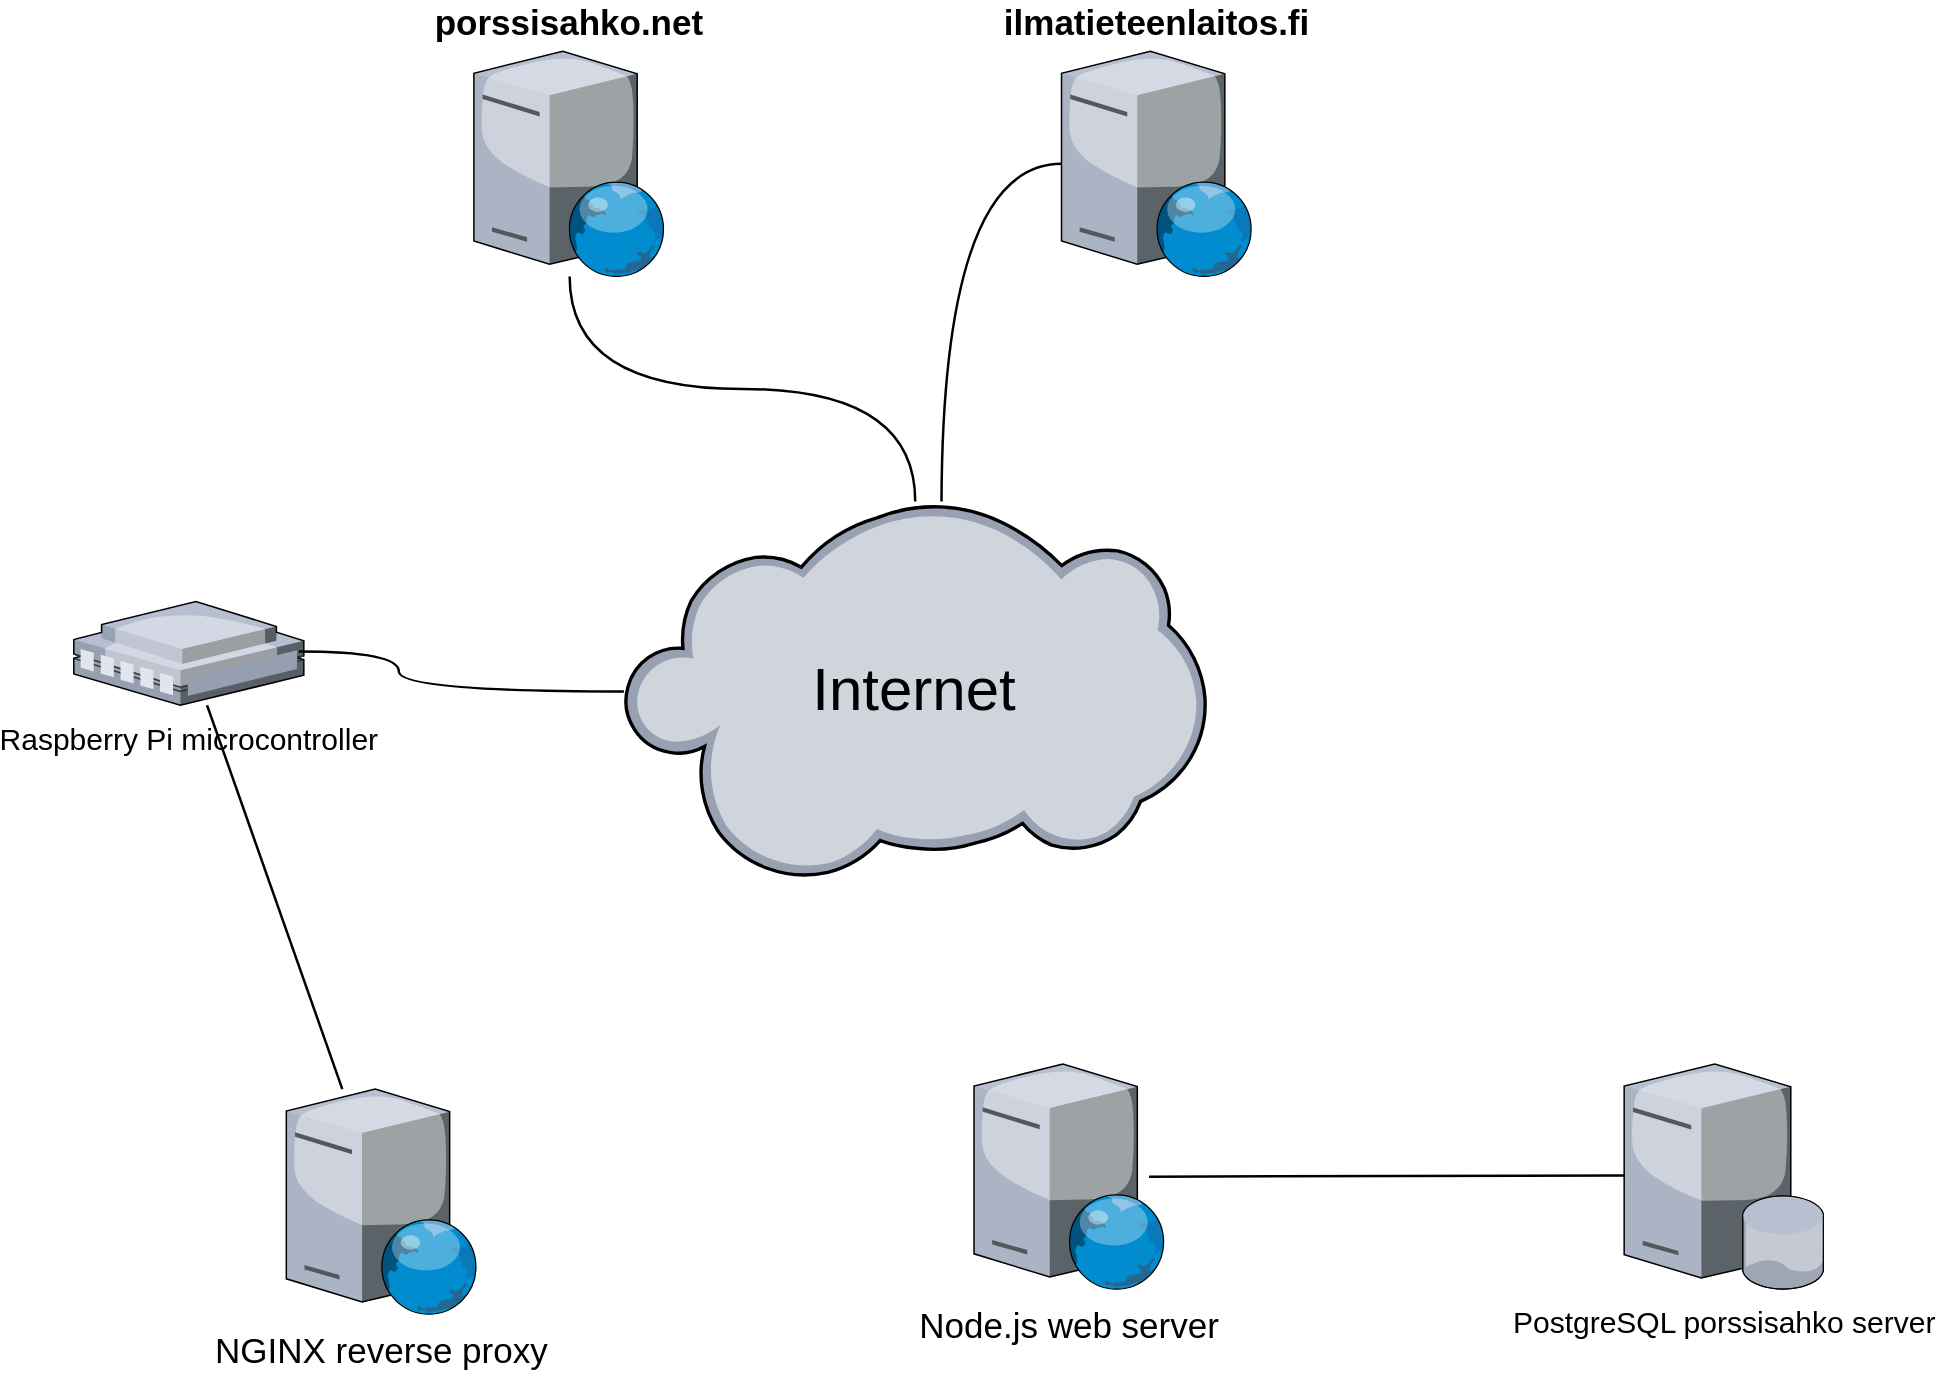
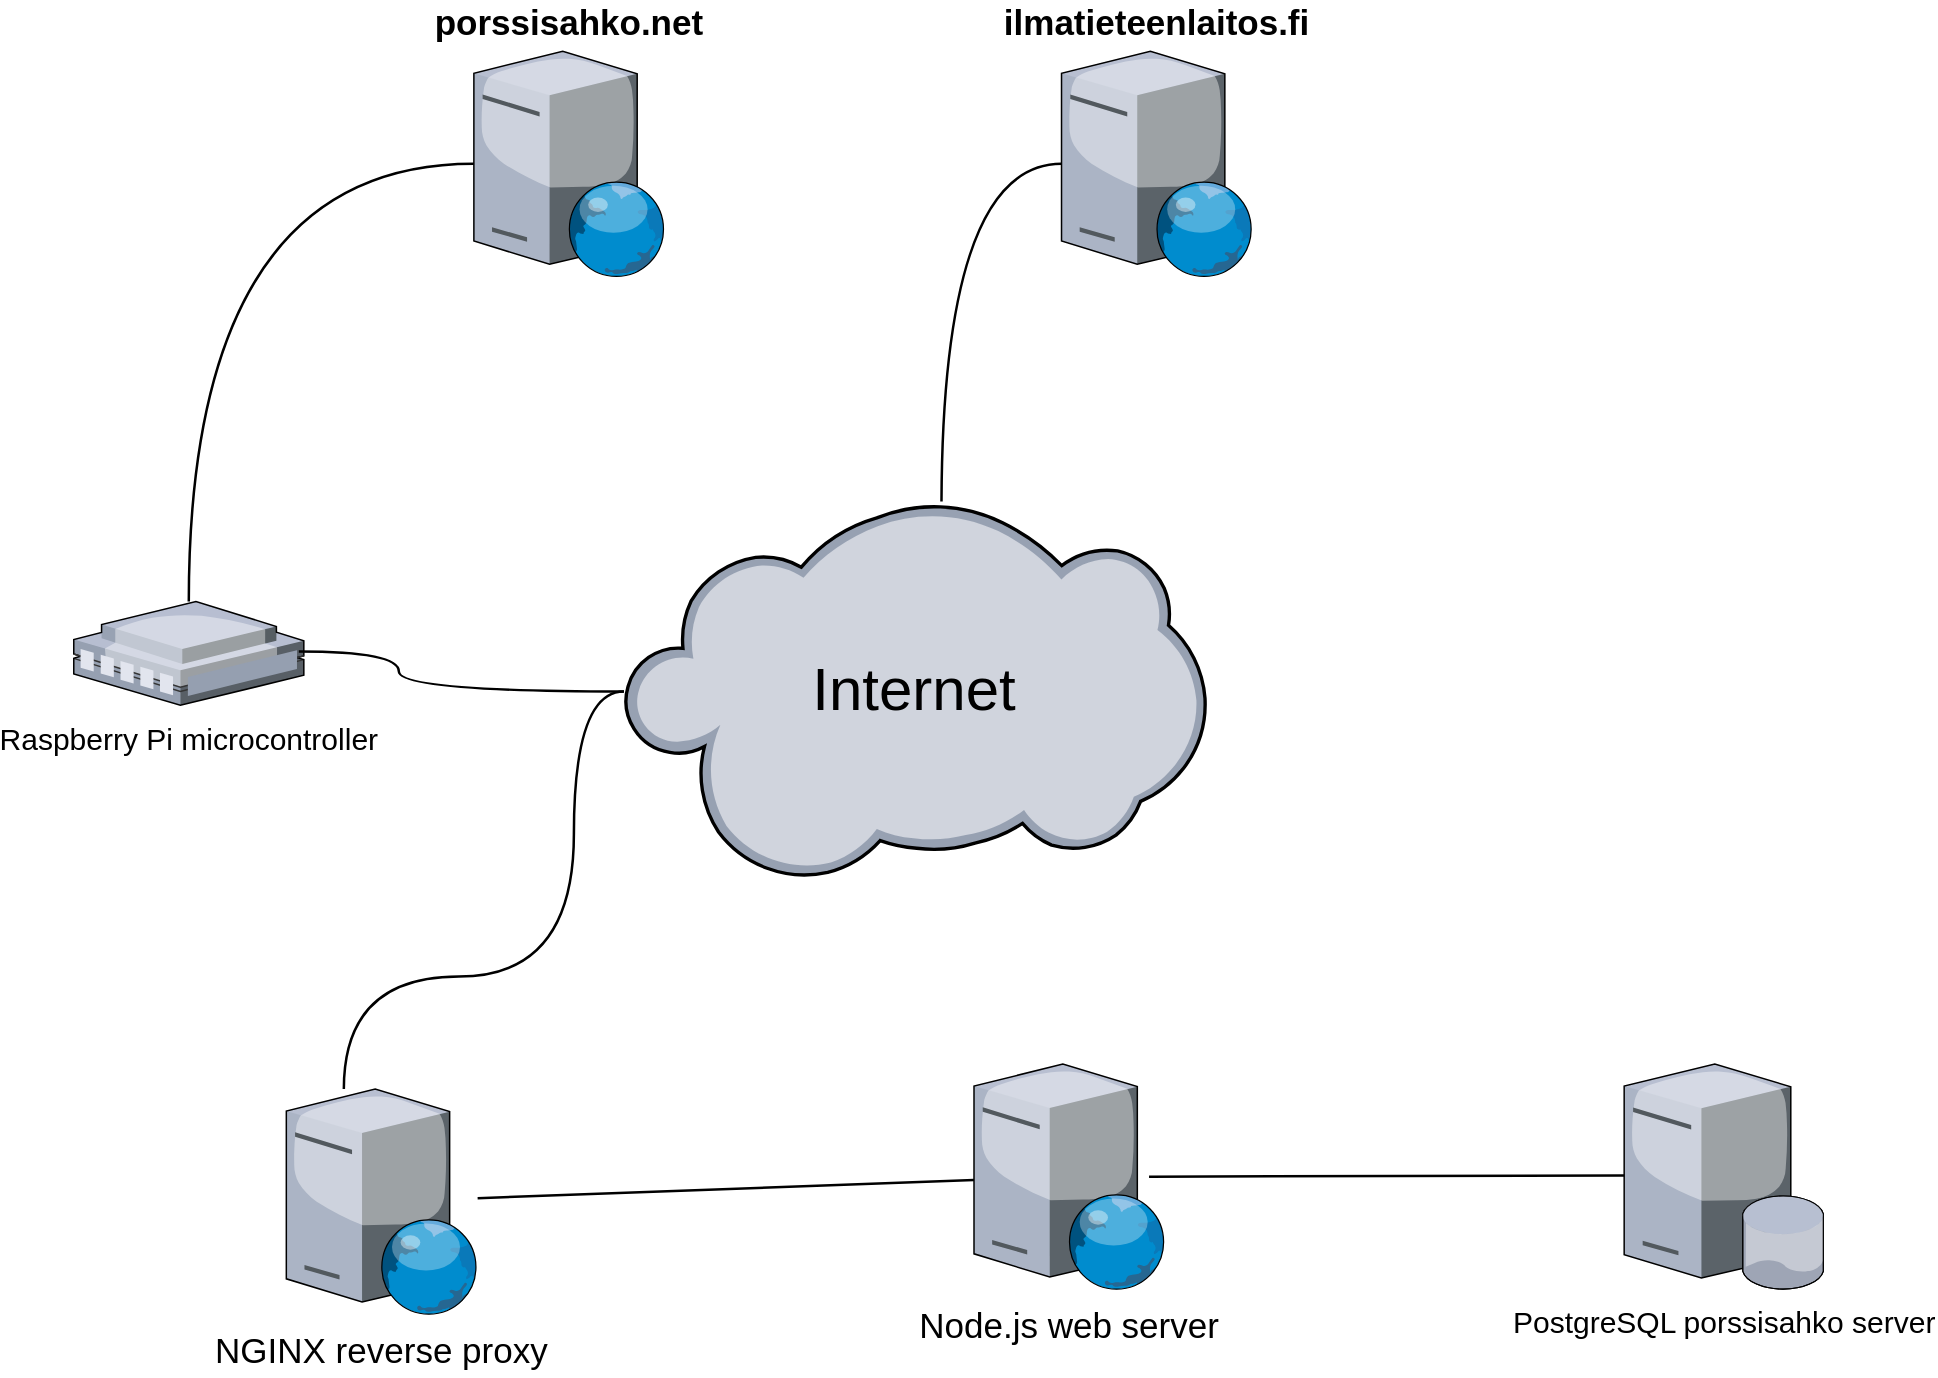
(742, 389) -> (238, 315)
(273, 891) -> (723, 1189)
none -> (538, 948)
